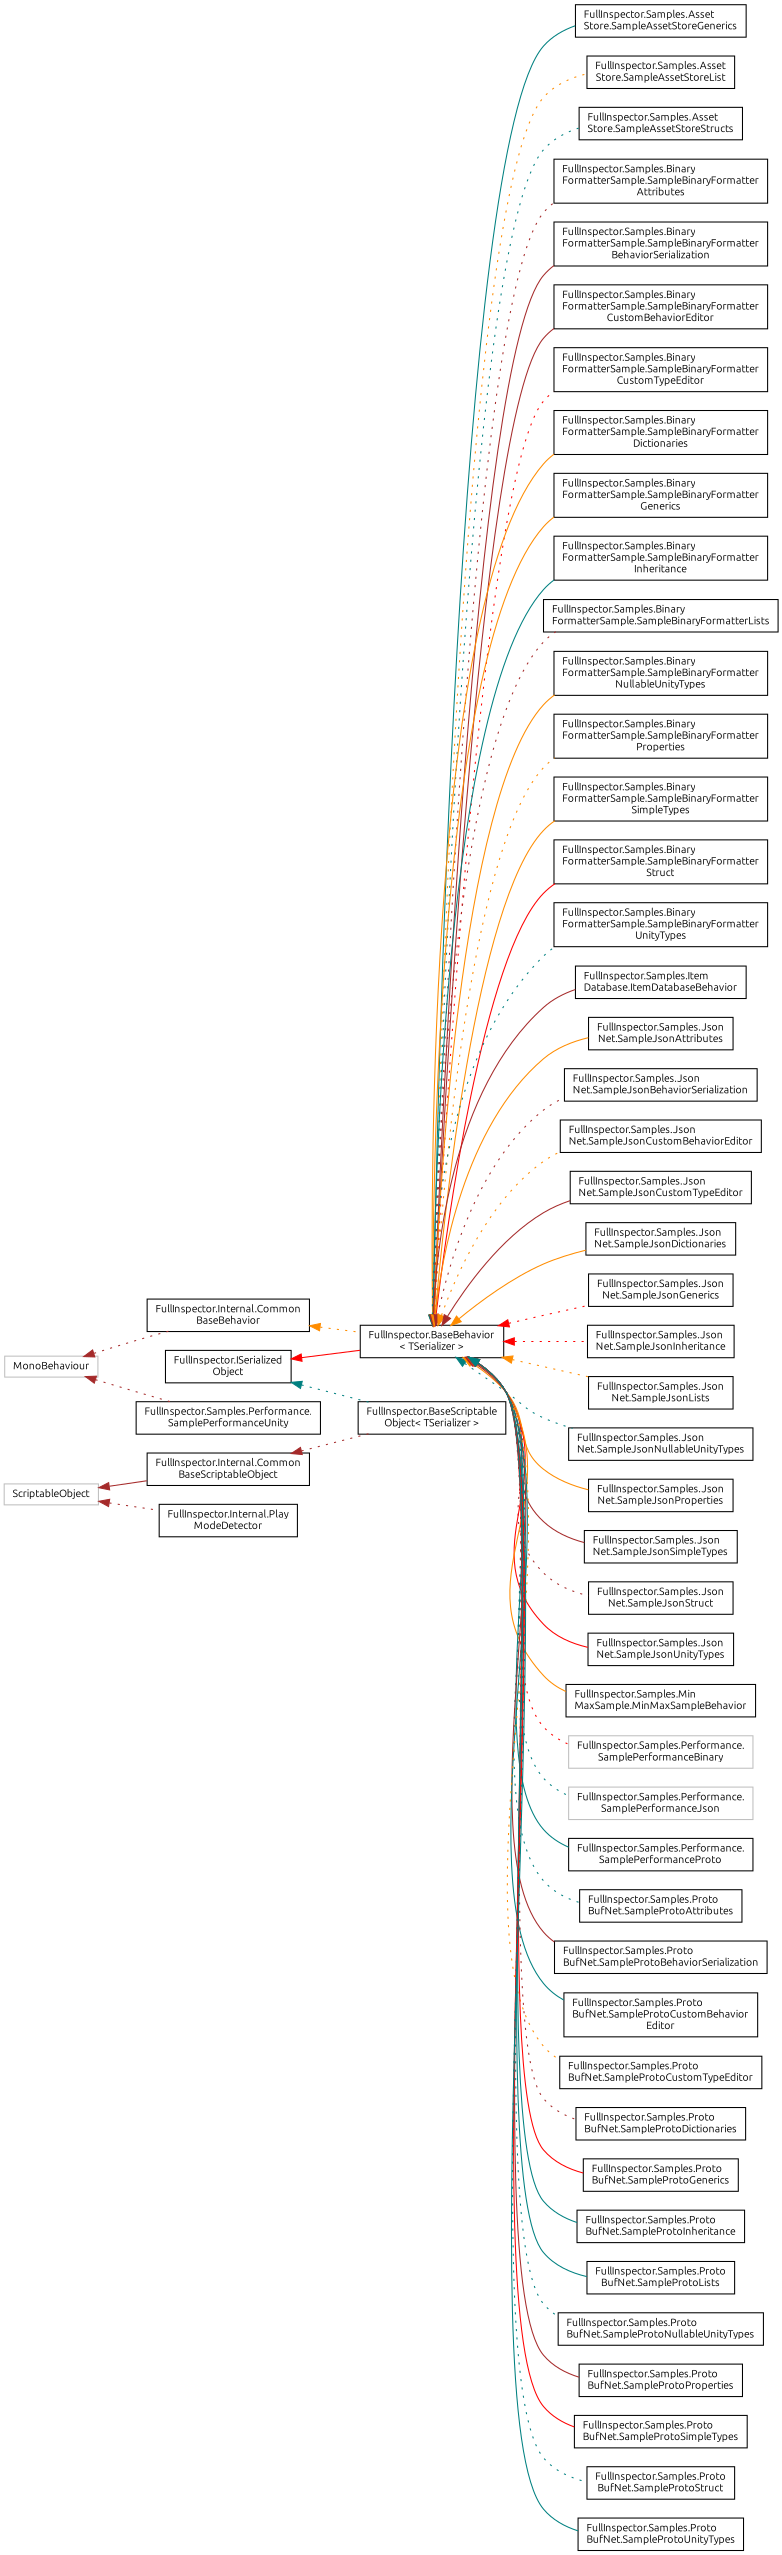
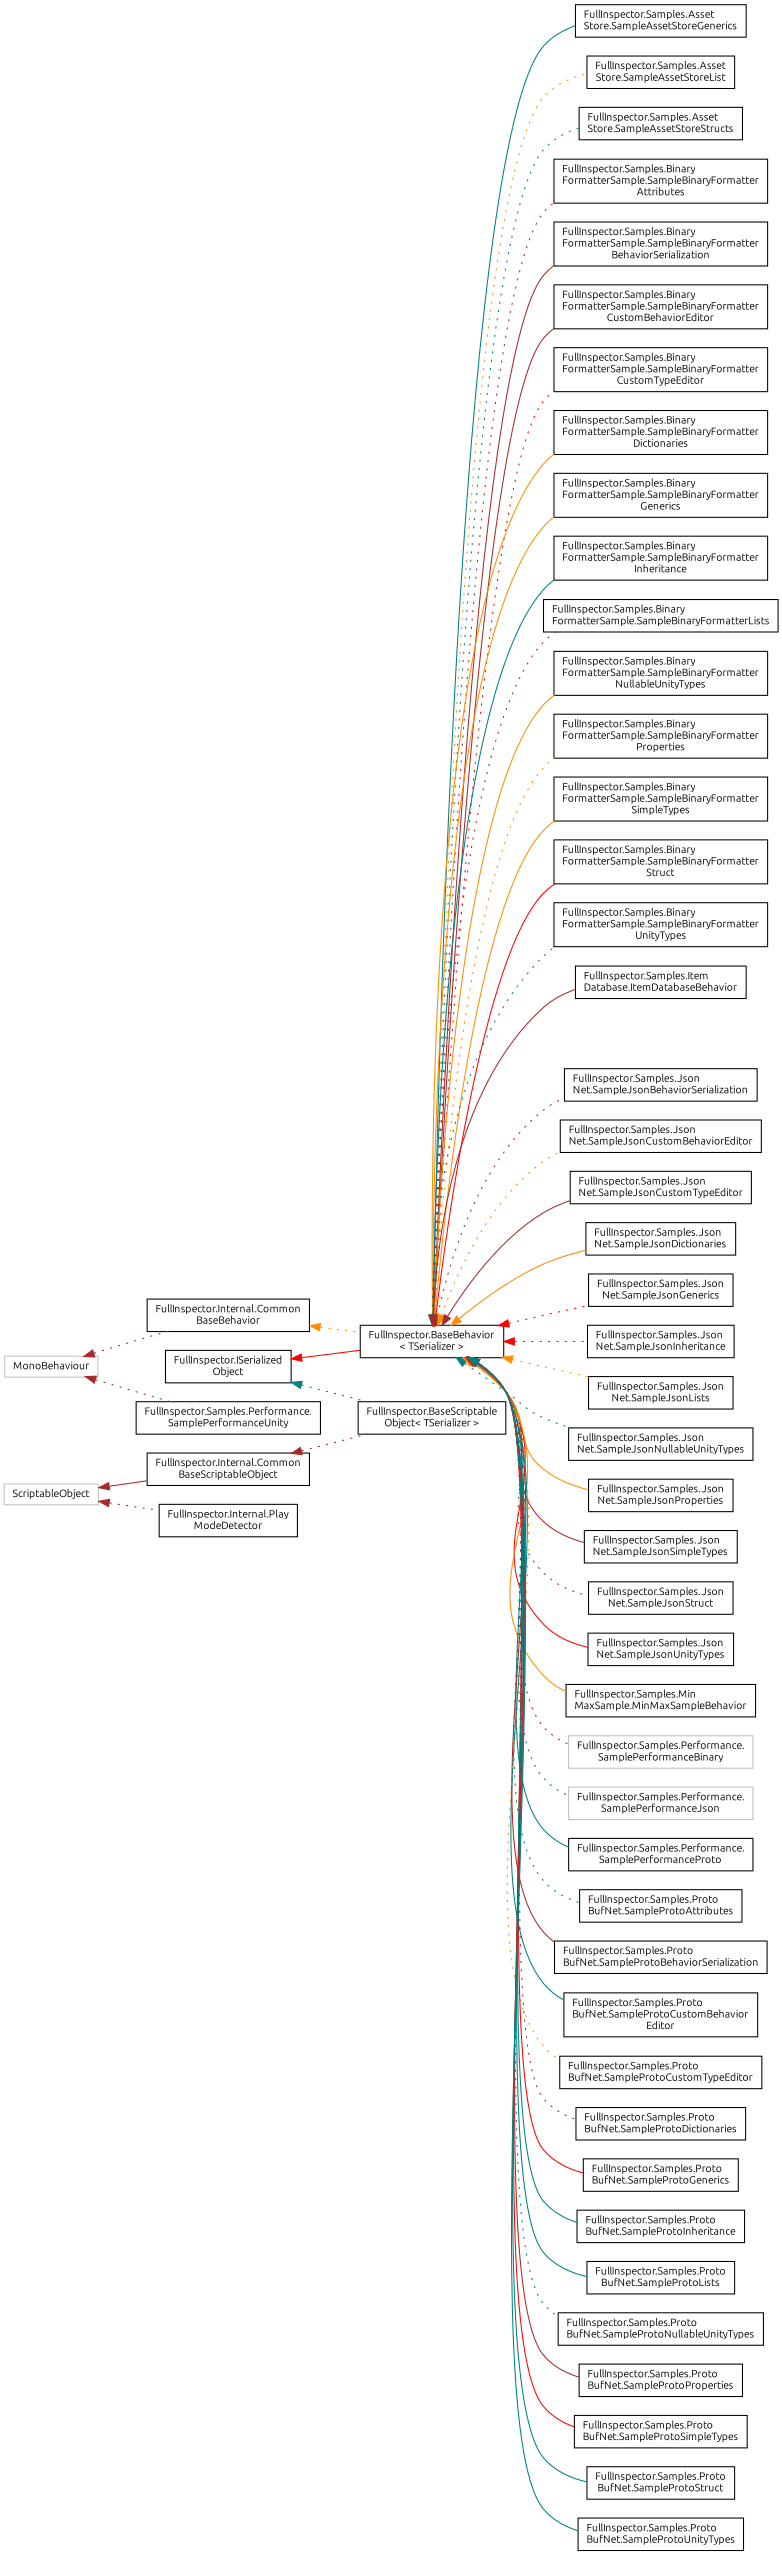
(661, 1034) -> none
(517, 1931) -> (517, 1931)
